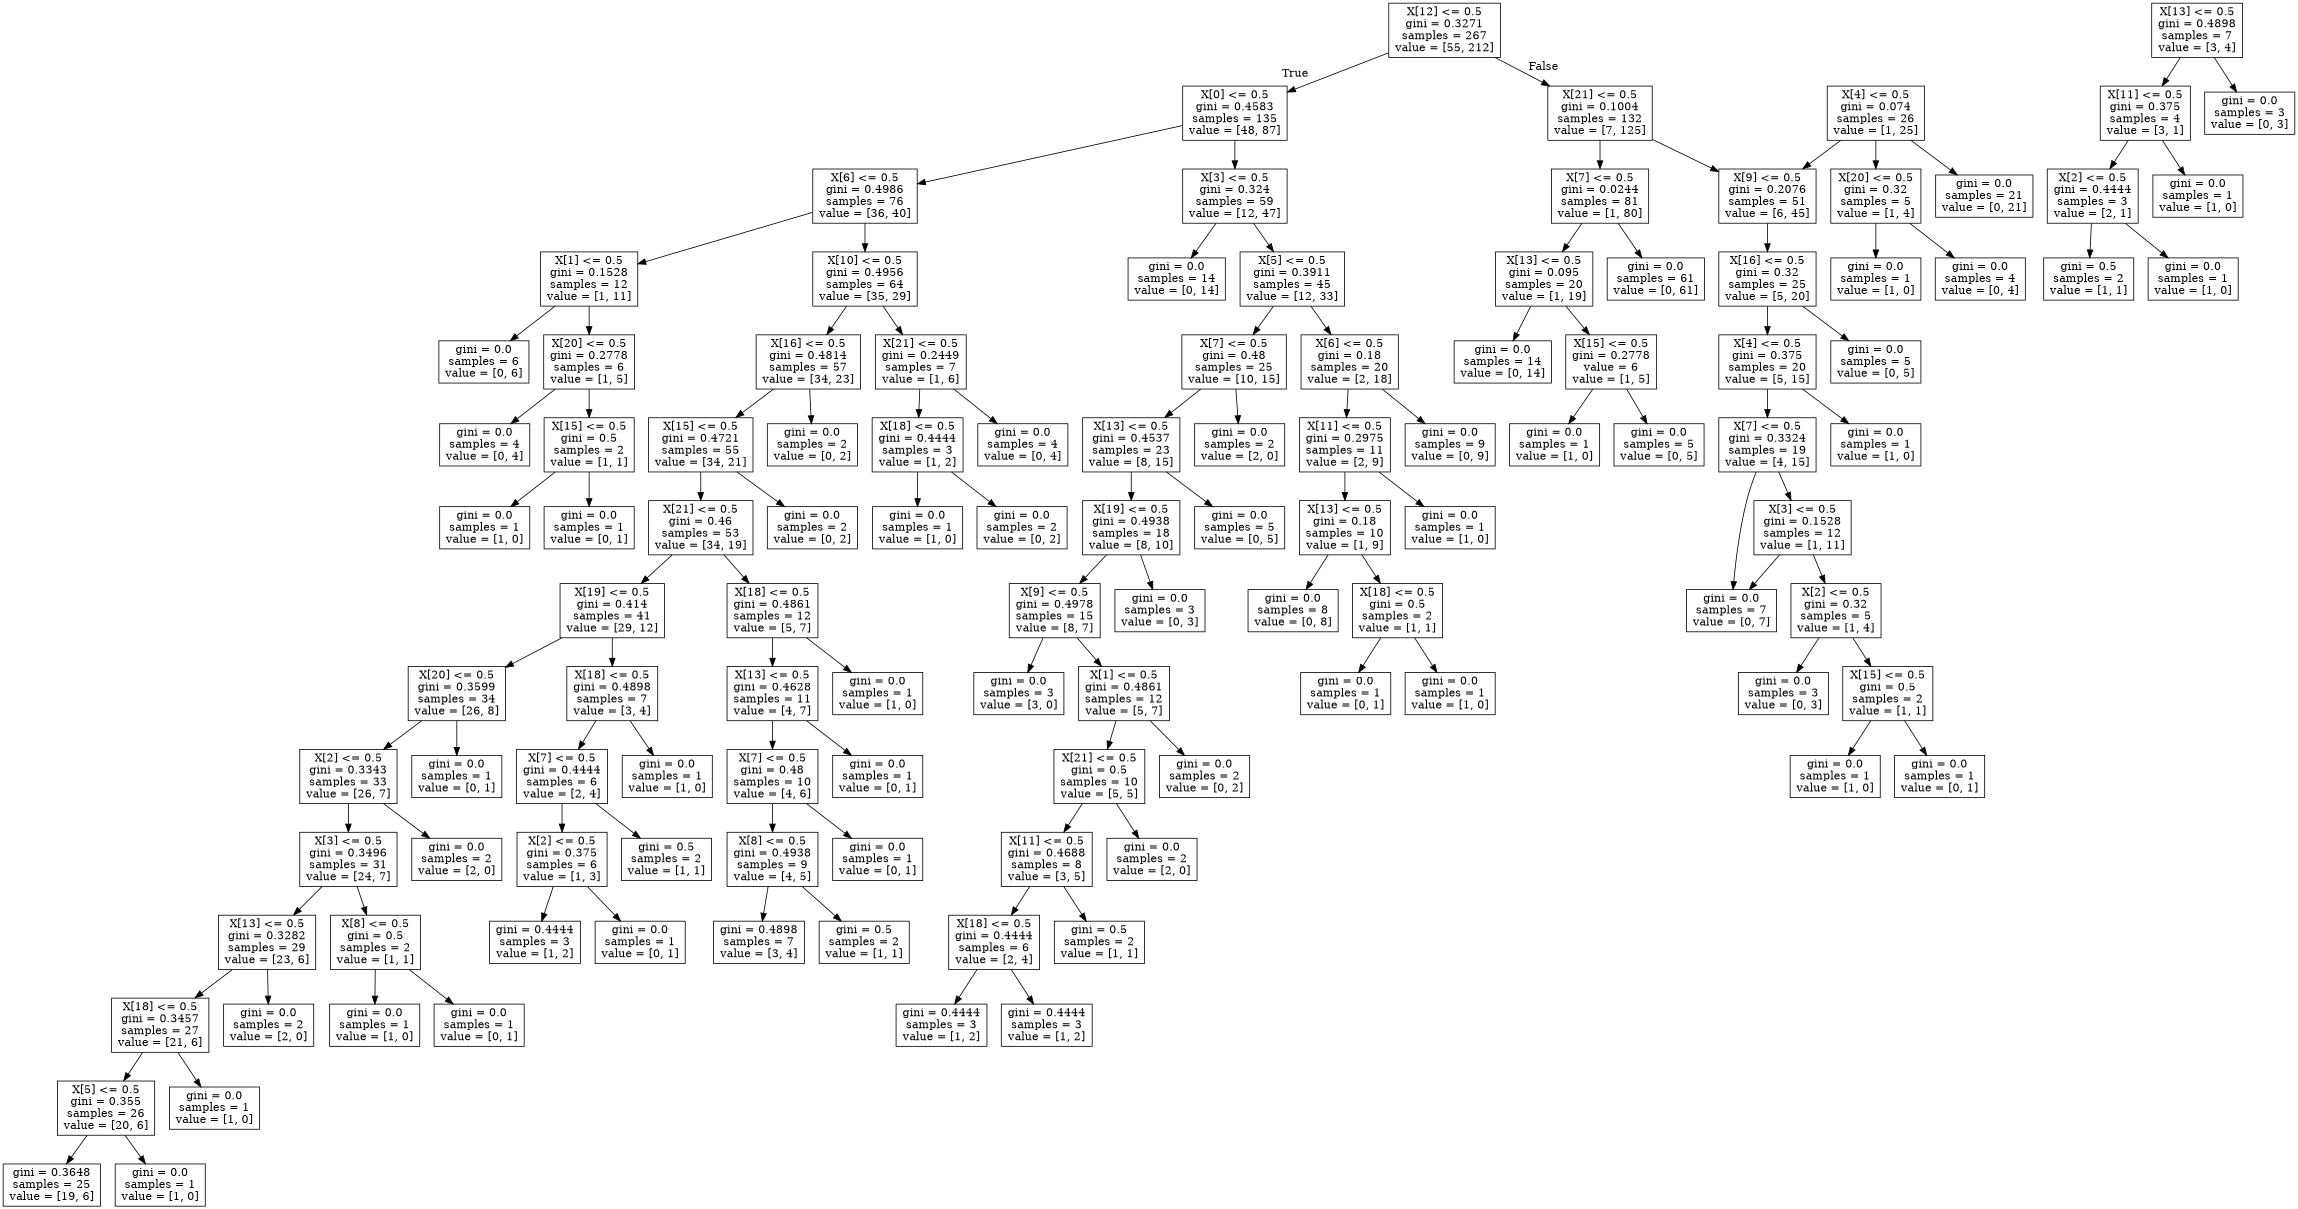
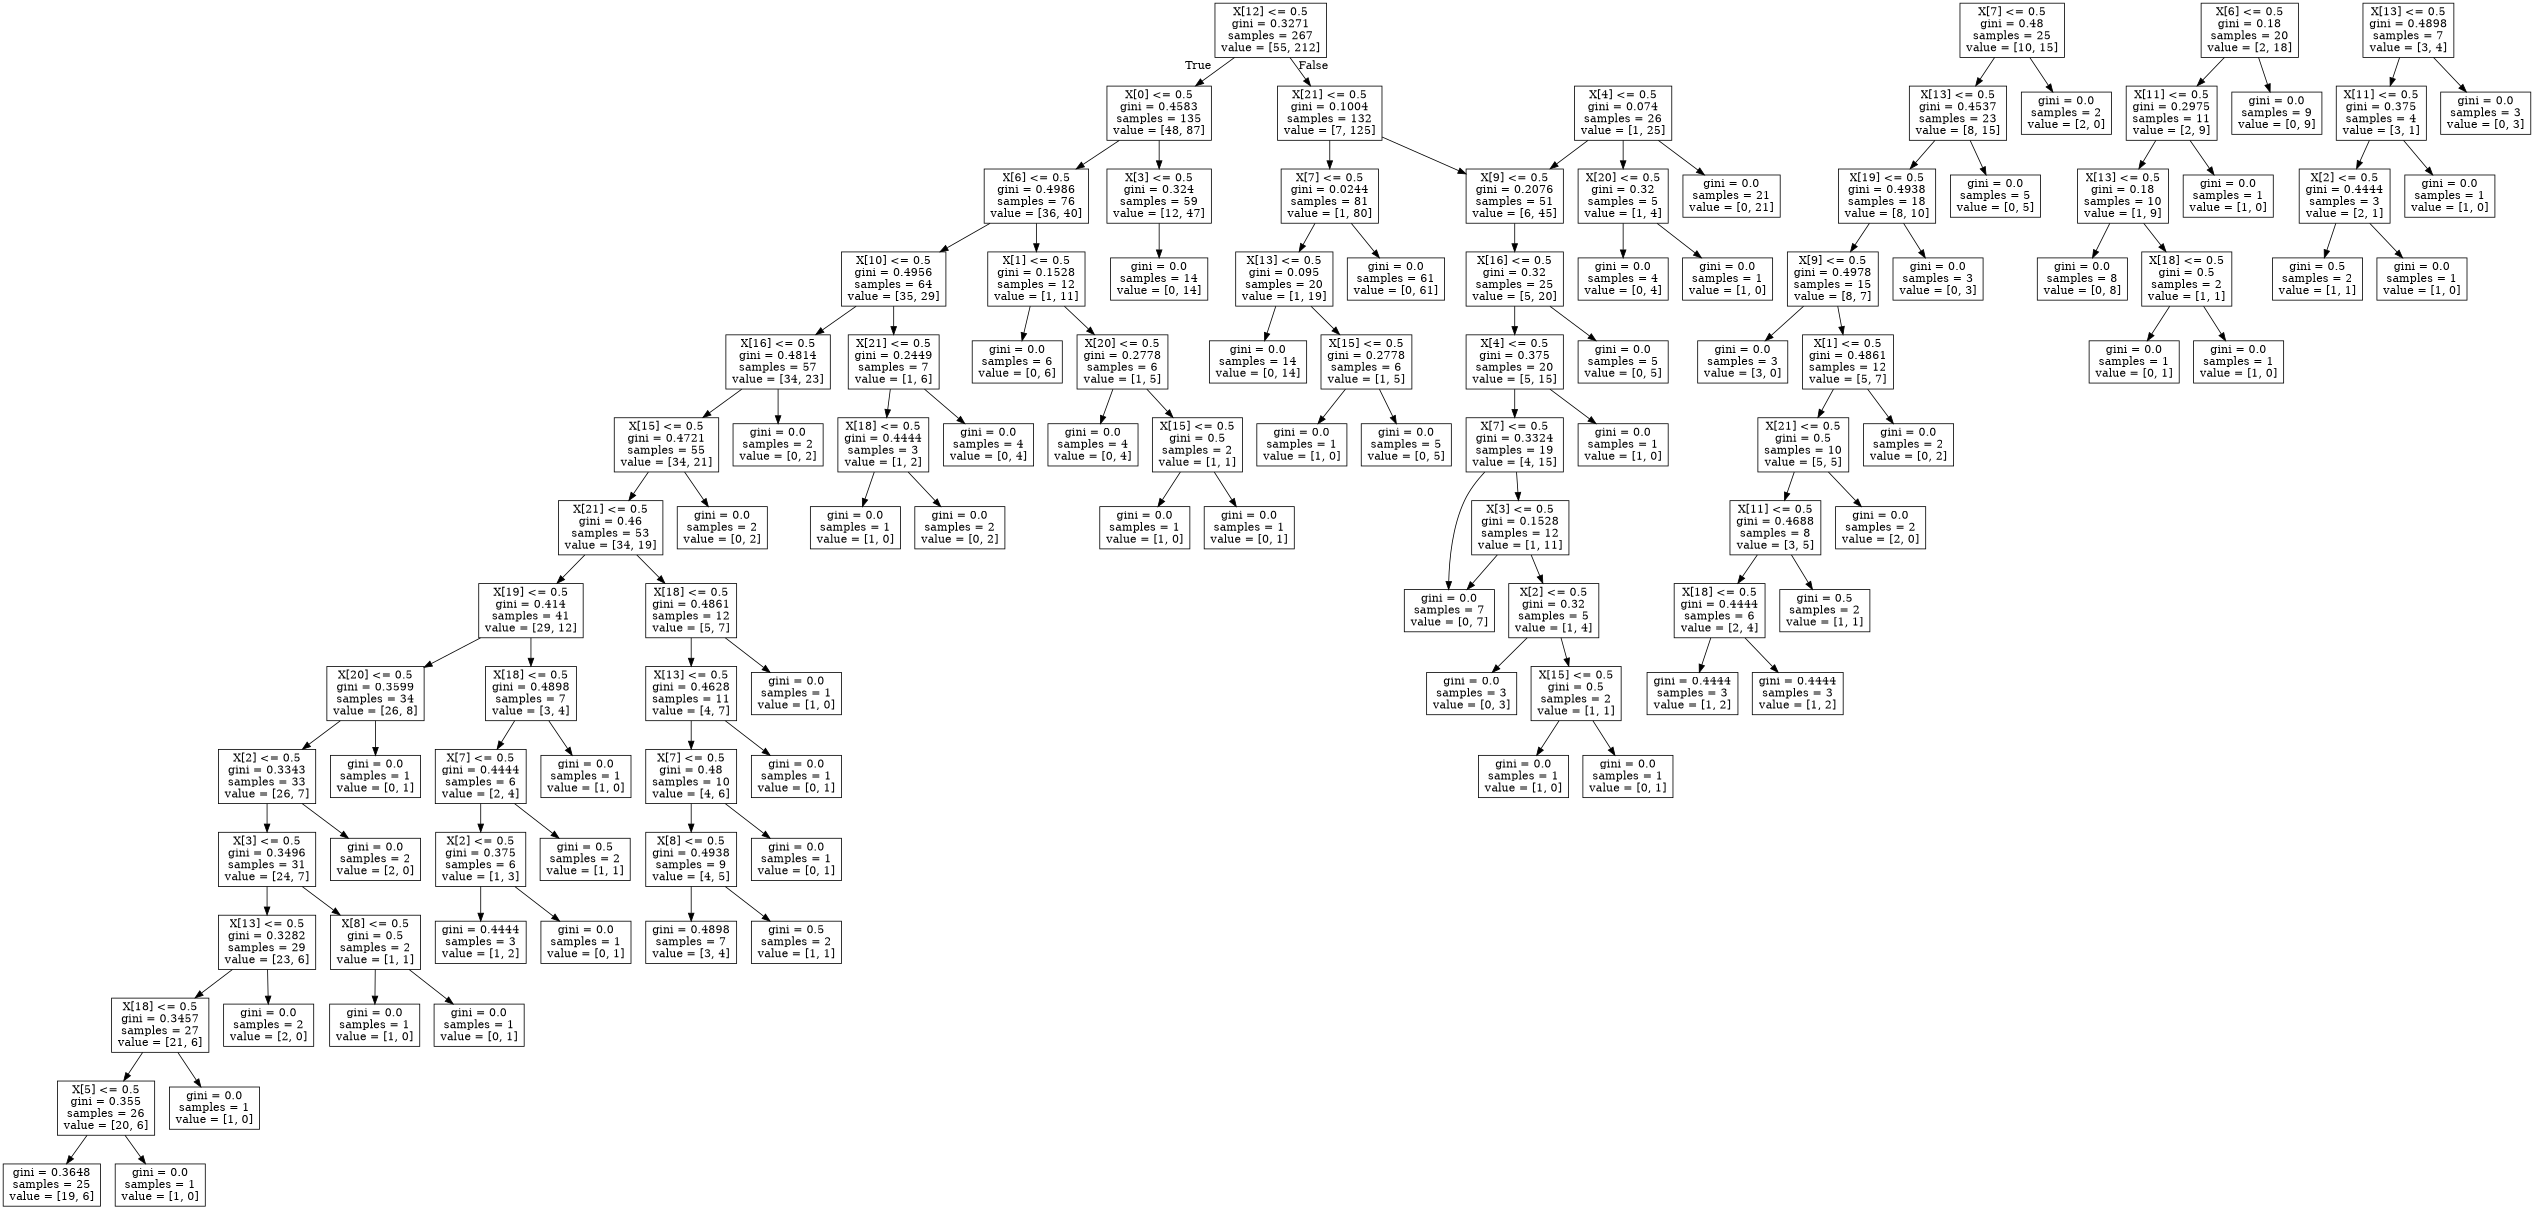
(1292, 279) -> none
(1611, 362) -> (1366, 362)
